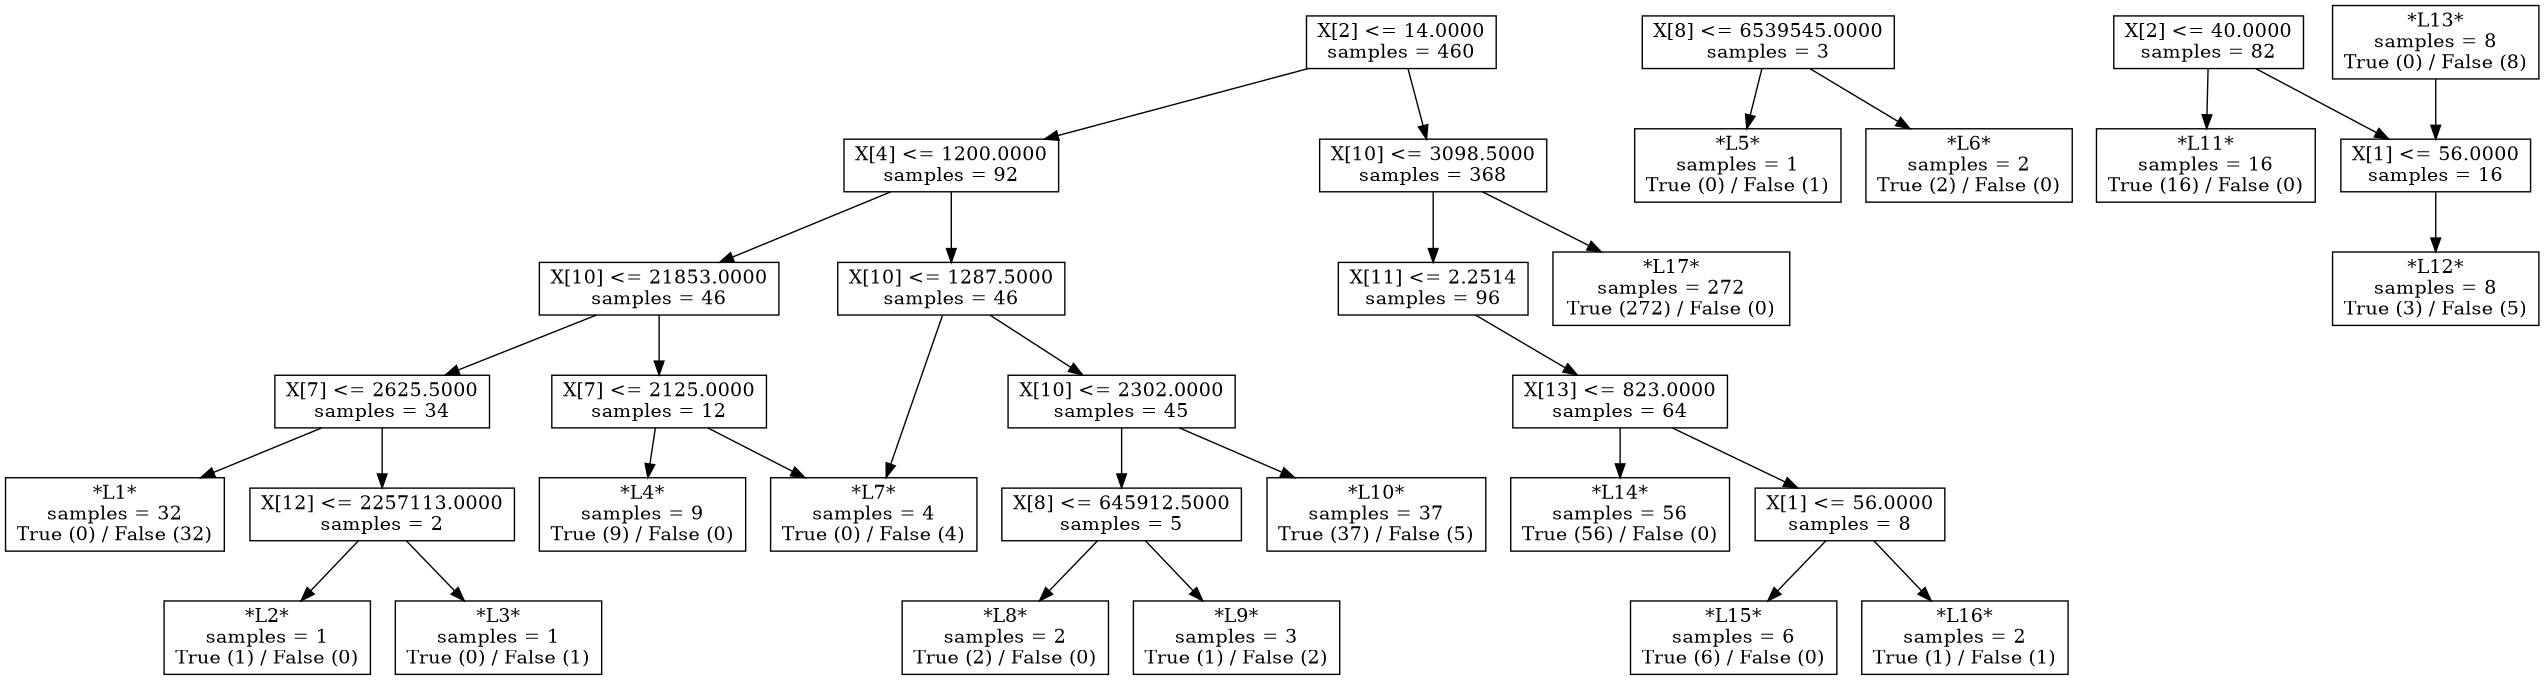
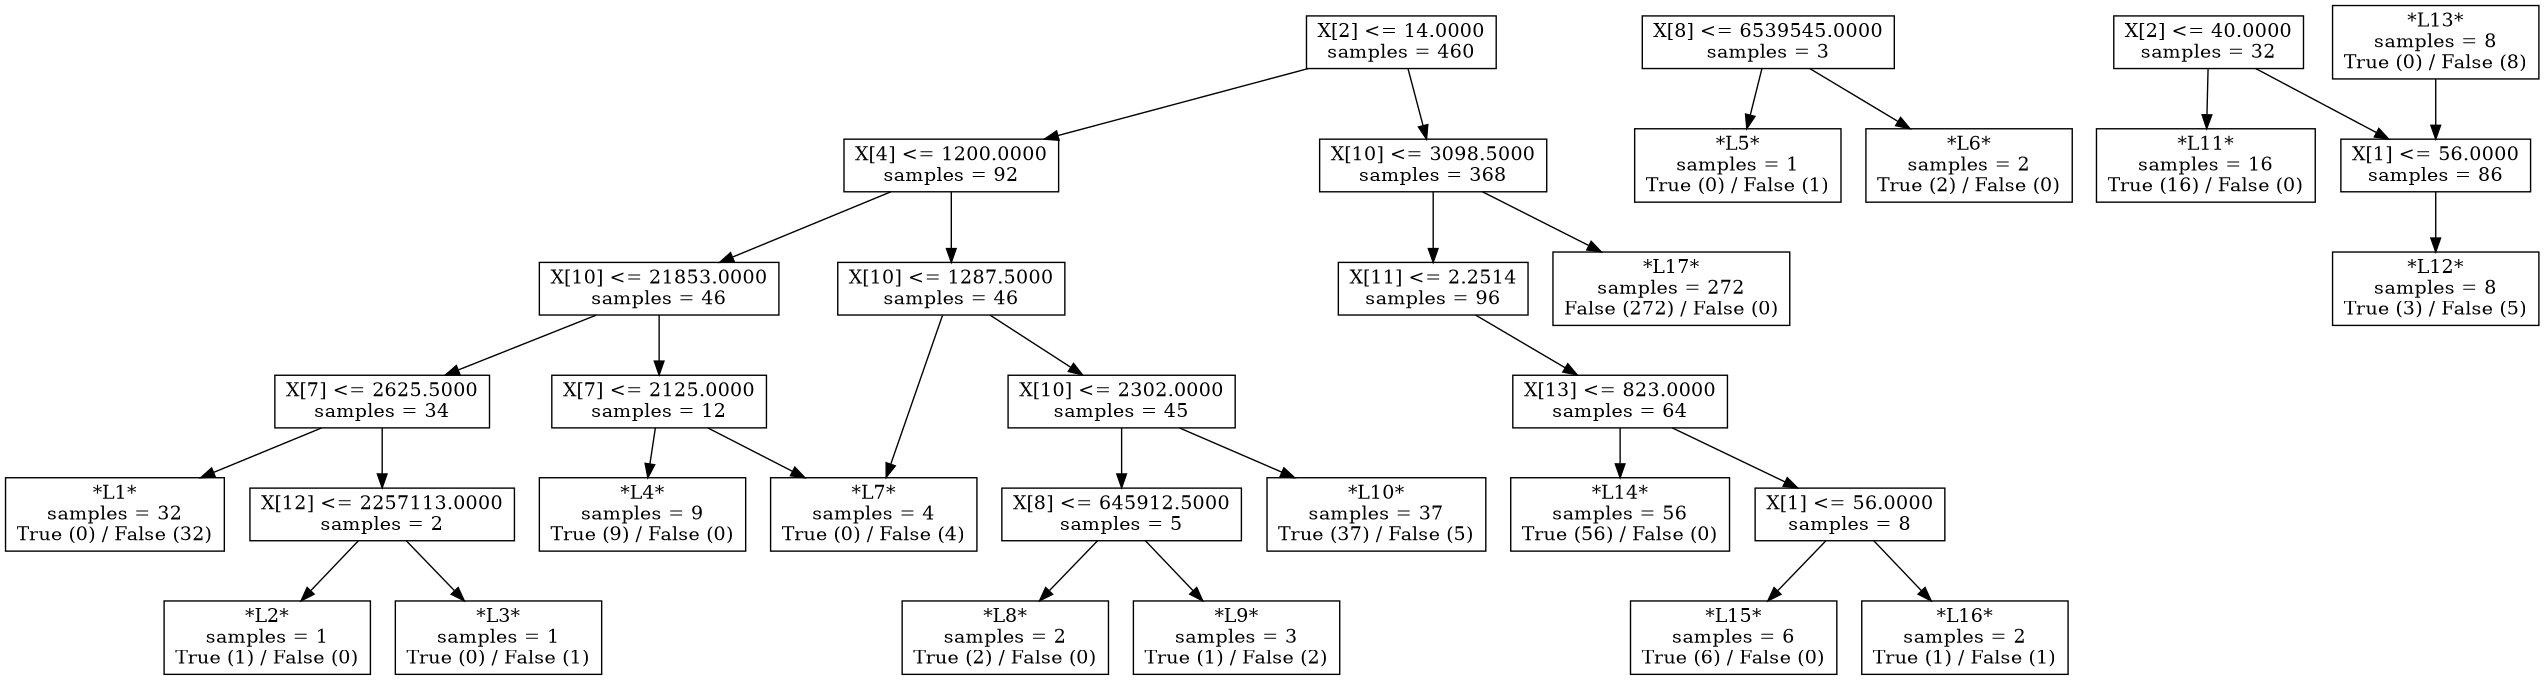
(2209, 42) -> (2209, 42)
(2436, 165) -> (2436, 165)
(1671, 289) -> (1671, 289)
